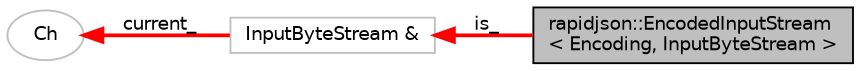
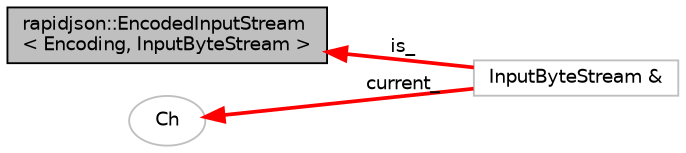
(493, 35) -> (410, 61)
